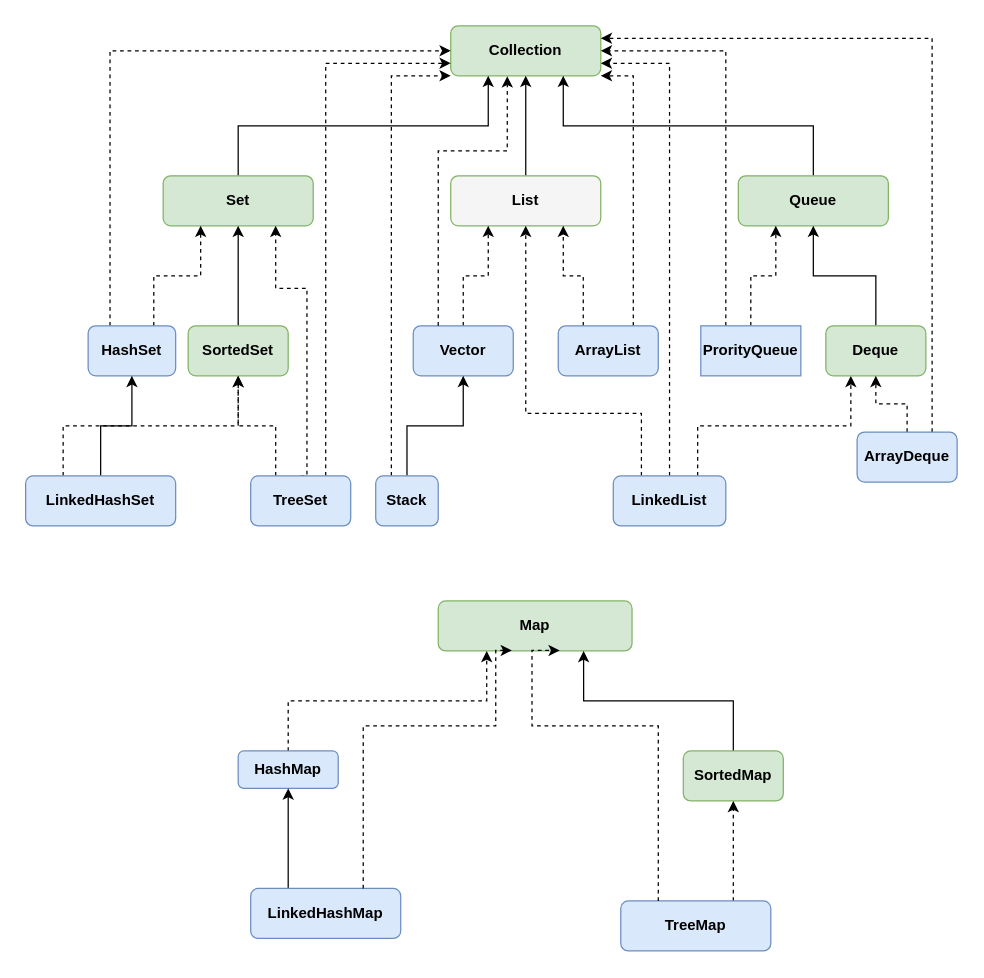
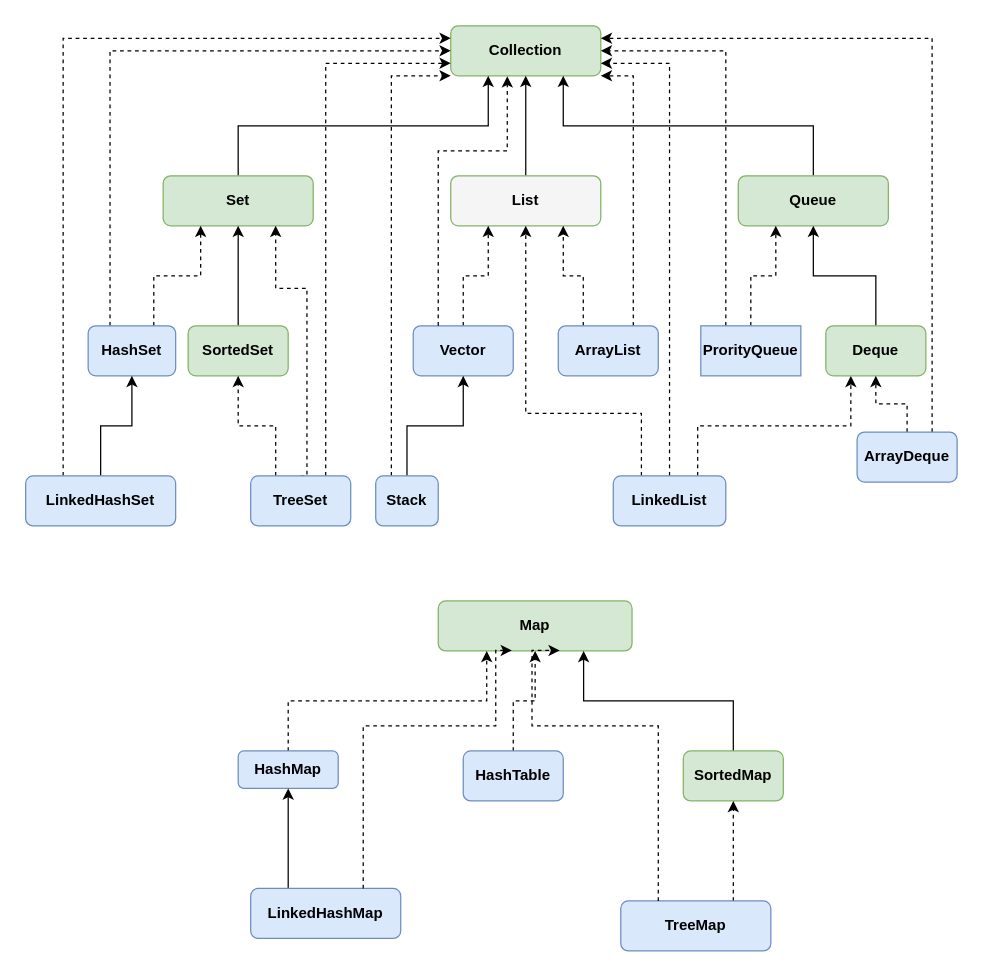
(184, 426) -> (63, 41)
none -> (519, 701)
none -> (513, 776)
